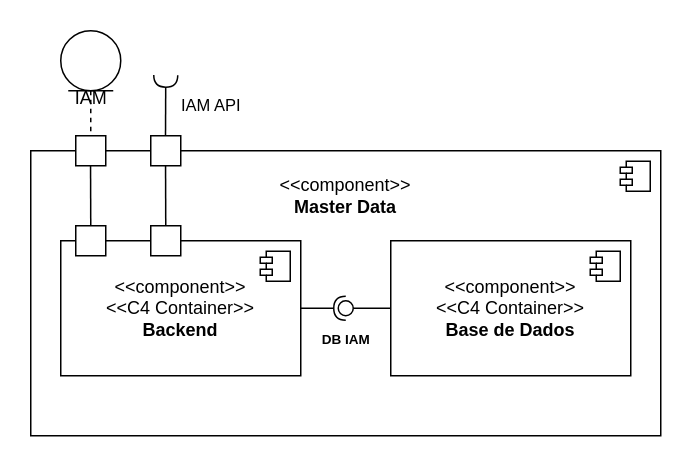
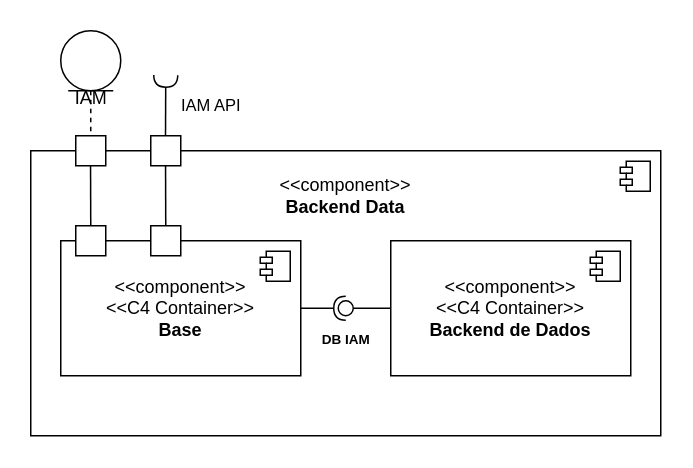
(346, 293) -> (346, 293)
(181, 308) -> (181, 308)
(511, 308) -> (511, 308)
